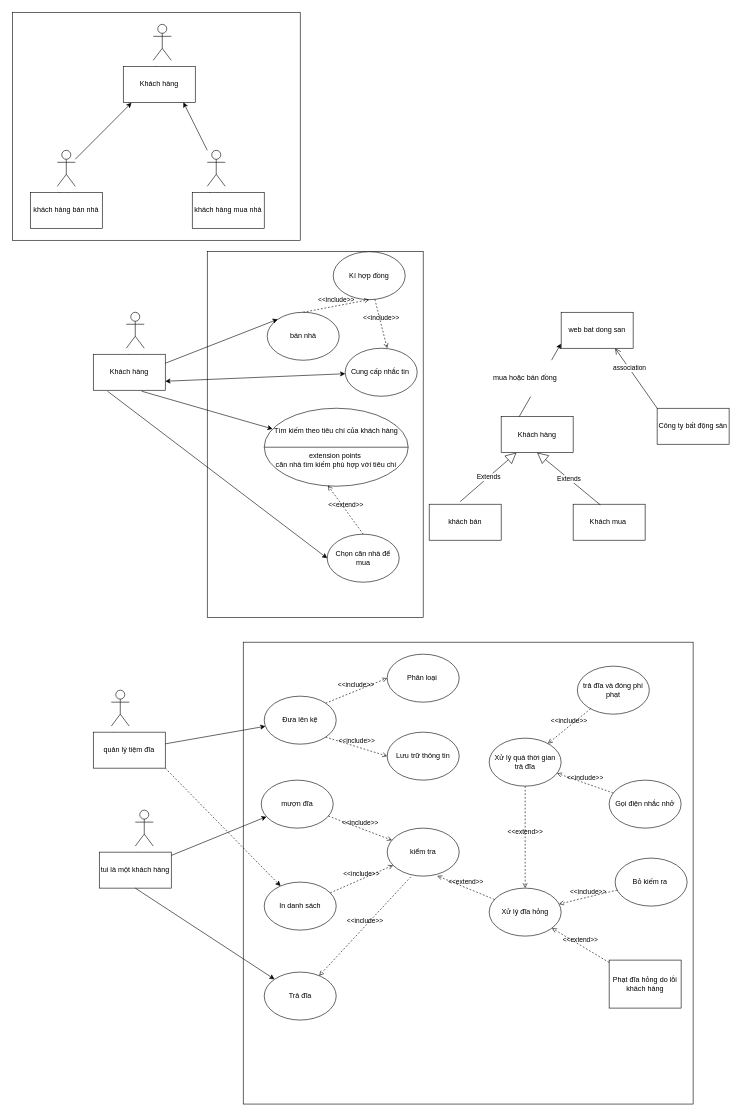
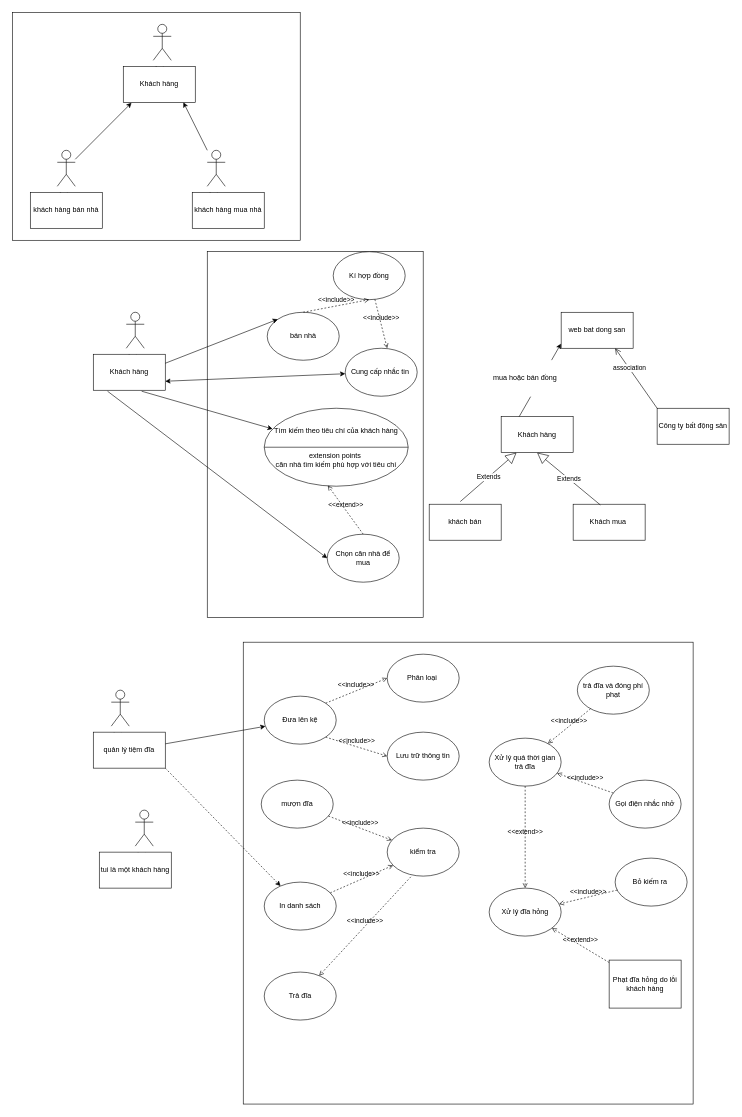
(217, 837) -> none
(466, 888) -> none
(203, 933) -> none
